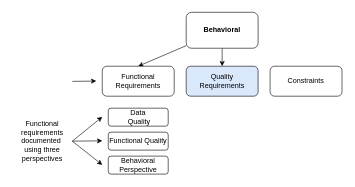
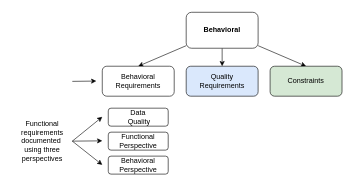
none -> (281, 56)
(138, 81) -> (138, 81)
(306, 81) -> (306, 81)
(138, 141) -> (138, 141)
